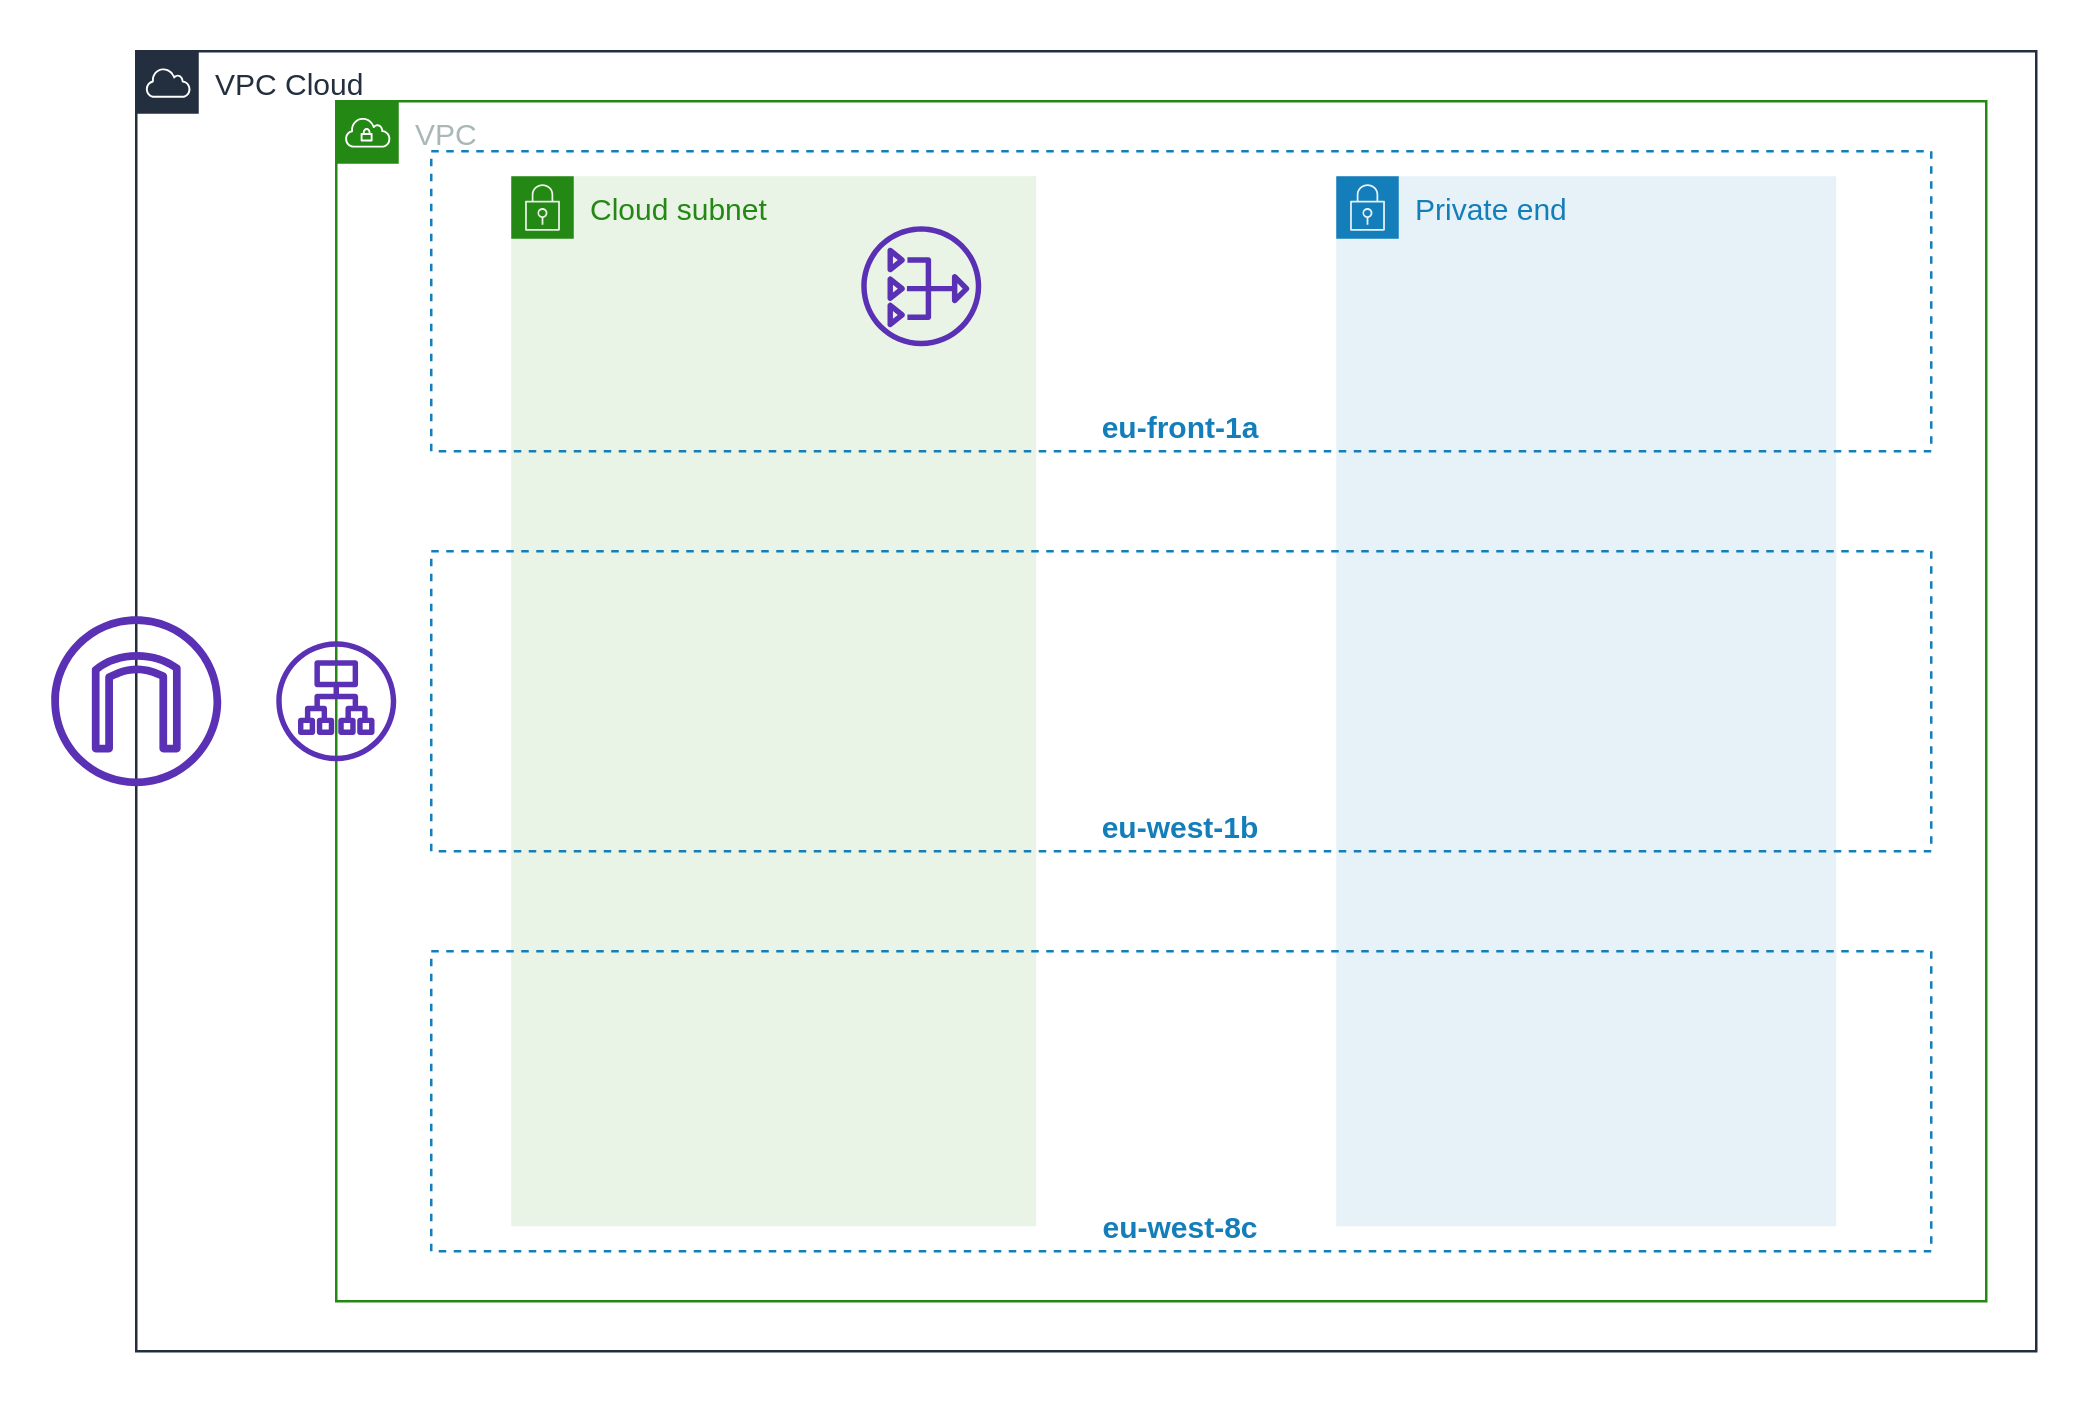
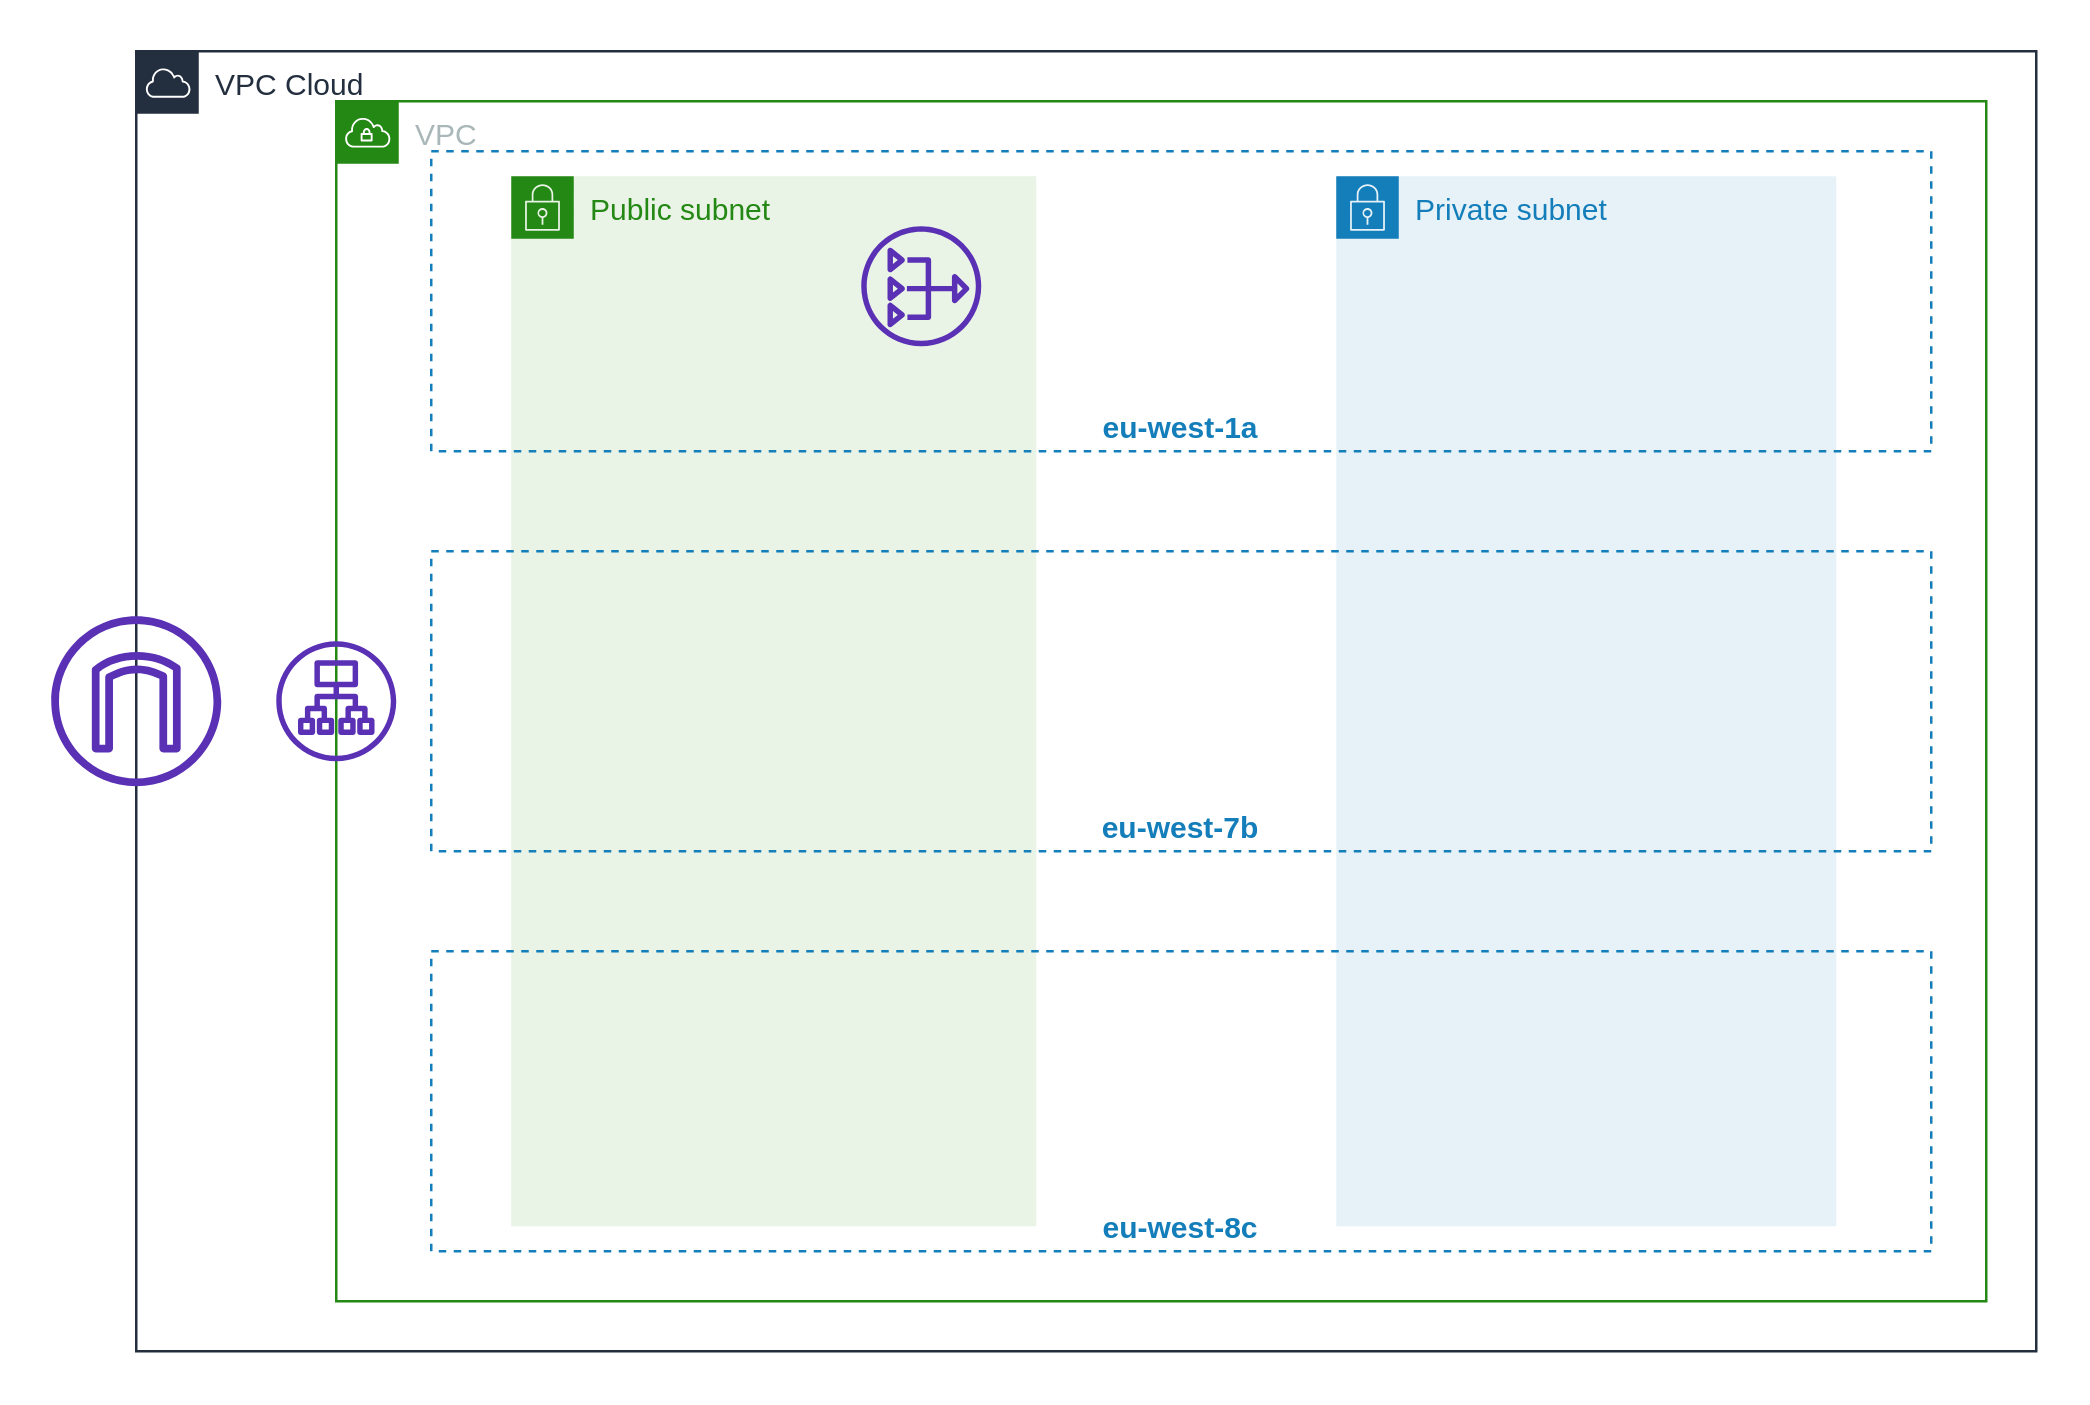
(684, 212) -> (689, 212)
(1501, 212) -> (1526, 212)
(1180, 428) -> (1180, 428)
(1180, 828) -> (1180, 828)
